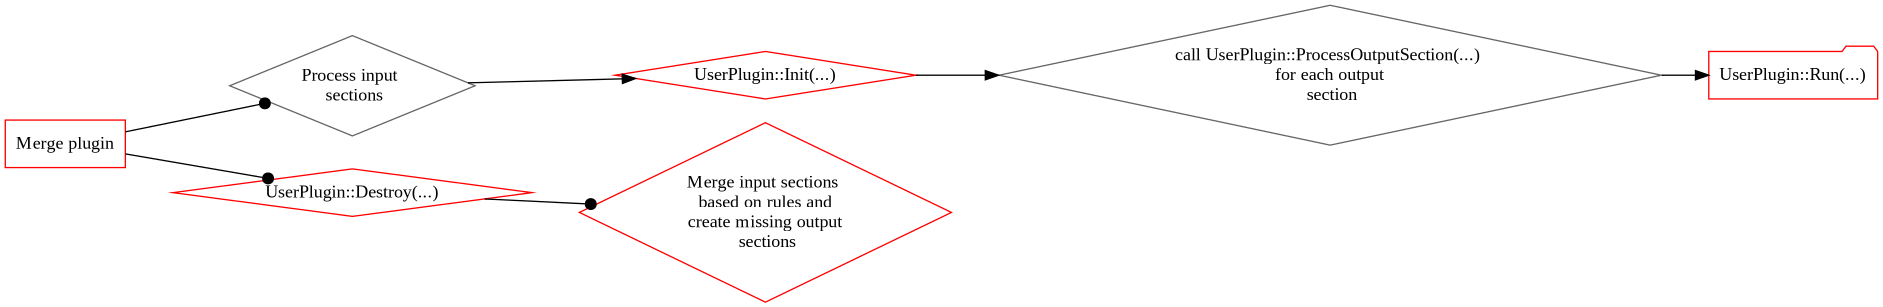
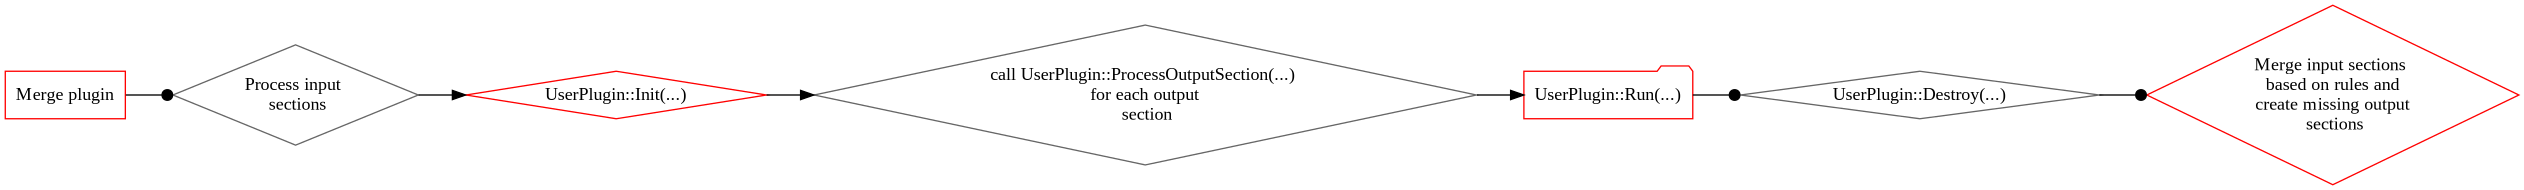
(194, 166) -> (1711, 95)
(352, 193) -> (1920, 95)
